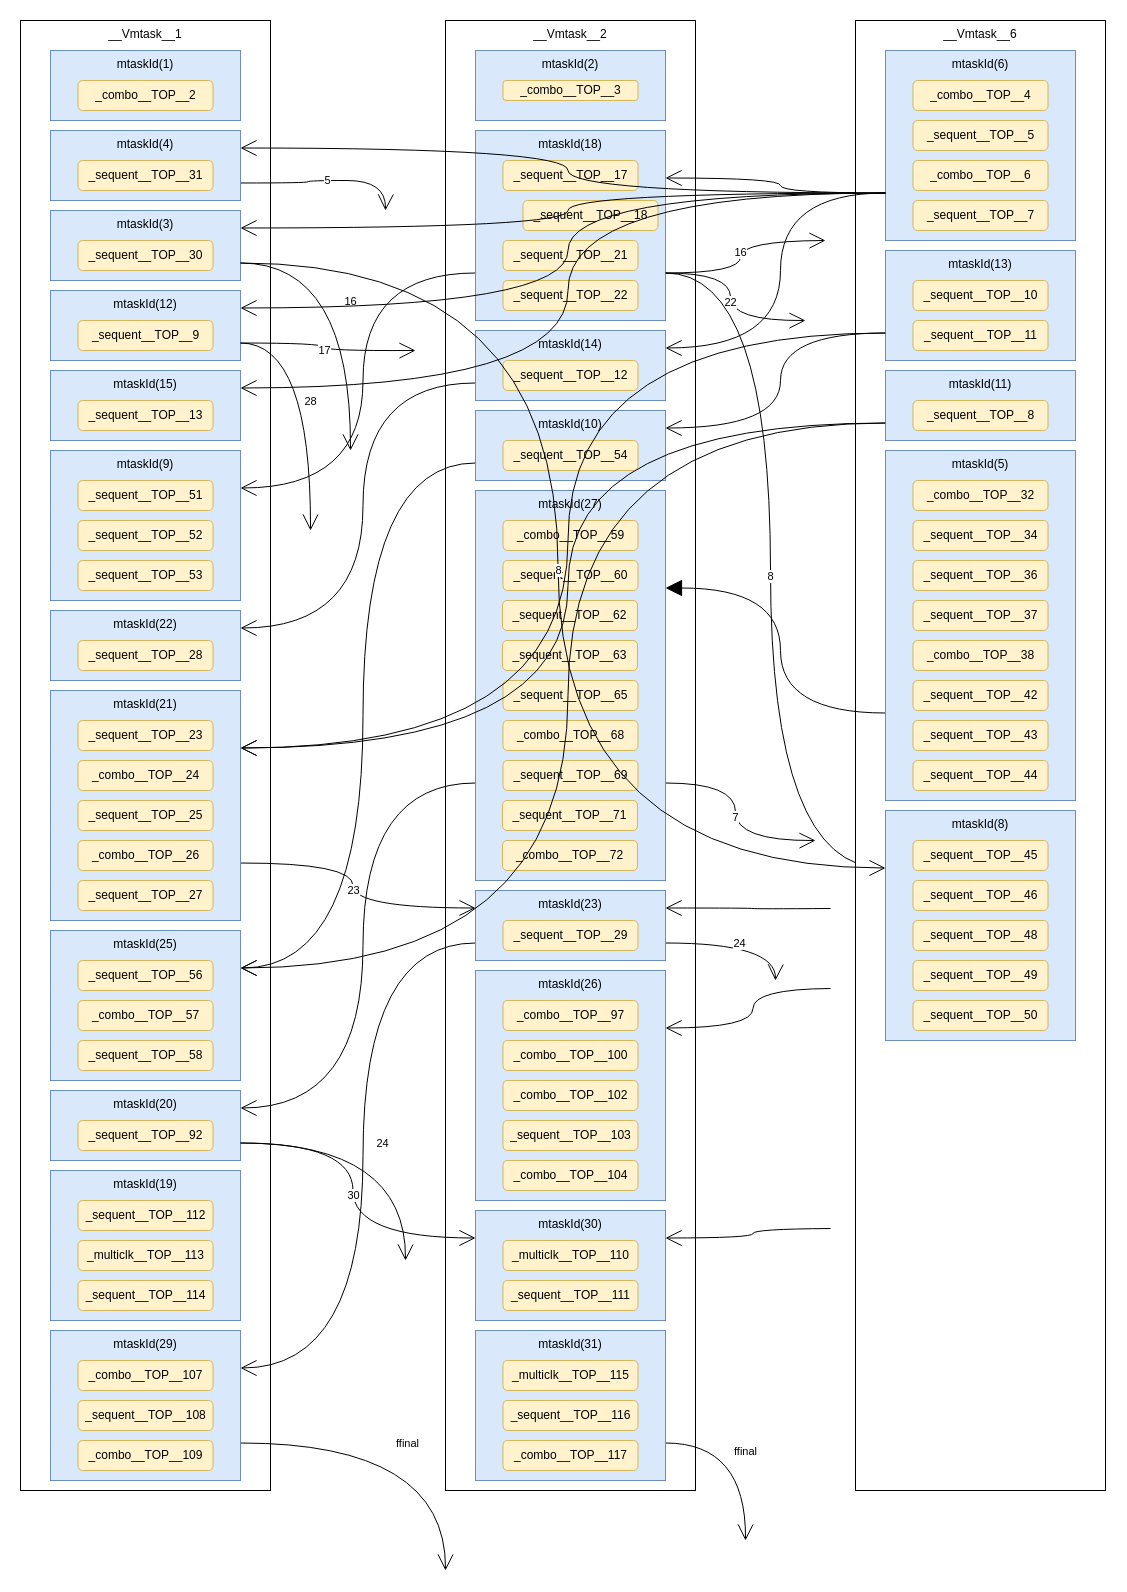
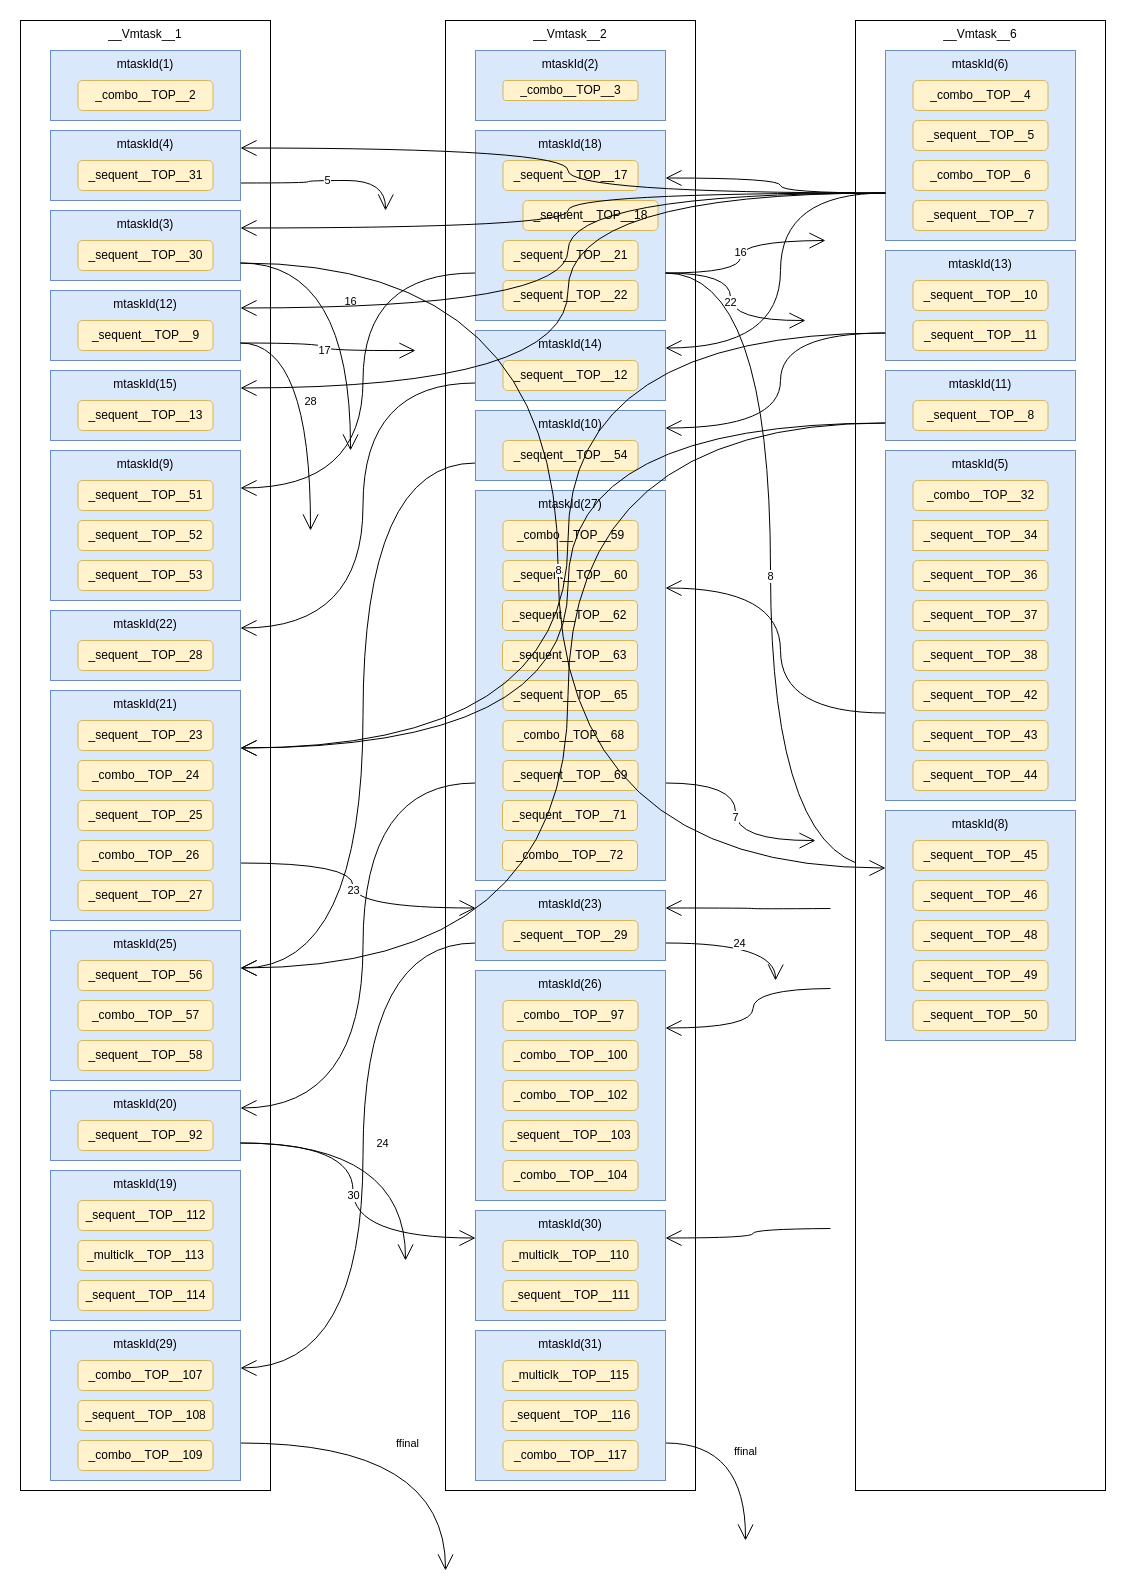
(981, 536) -> (981, 536)
(683, 588) -> (676, 588)
(981, 656) -> (981, 656)
